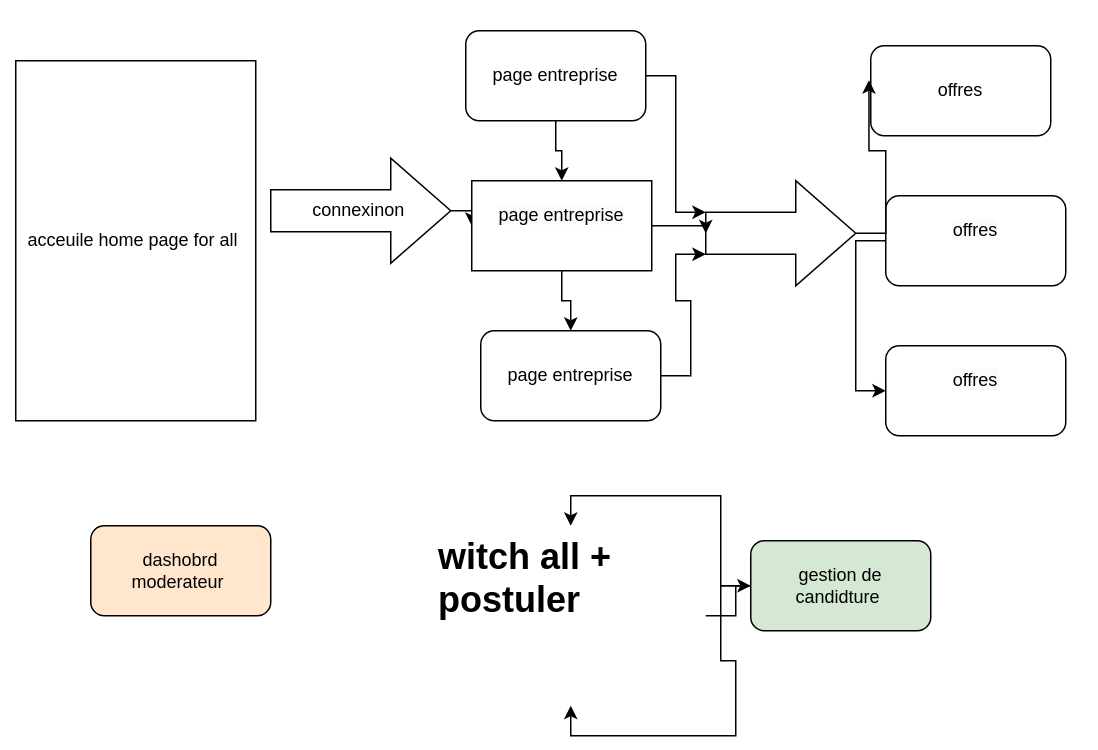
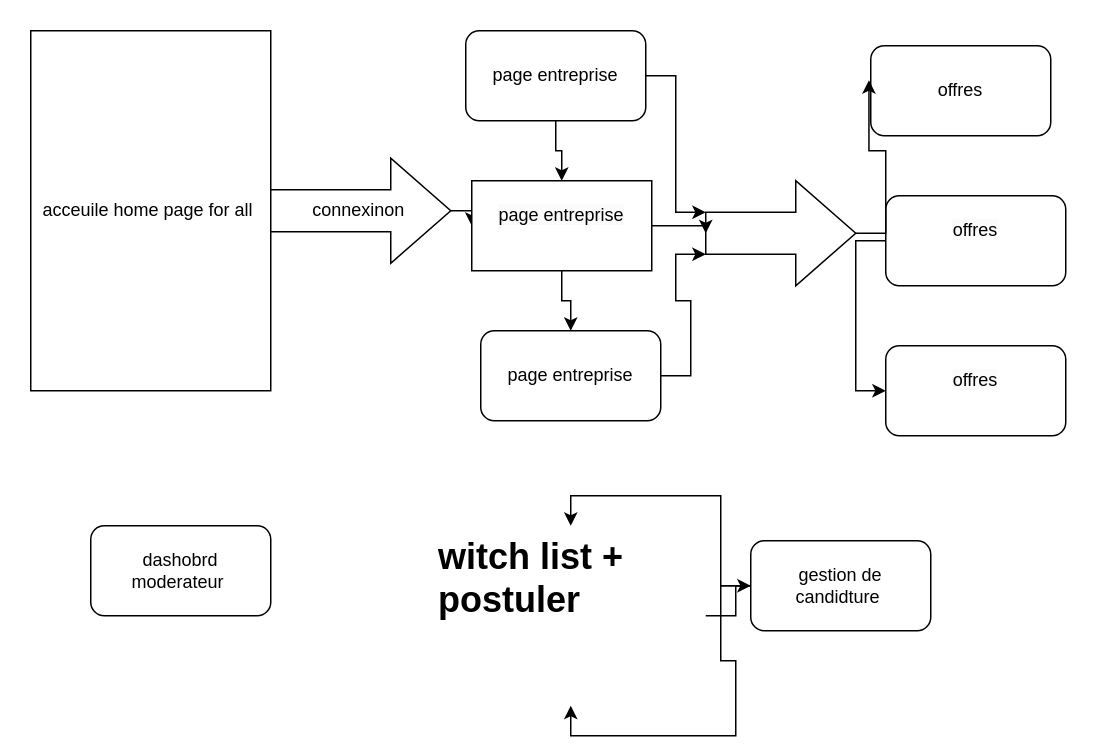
(136, 241) -> (151, 211)
(523, 547) -> (528, 547)
(181, 571) -> (181, 571)
(841, 586) -> (841, 586)
